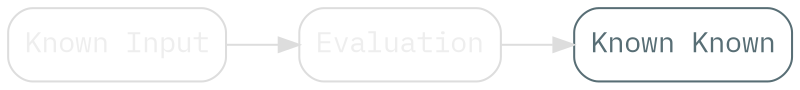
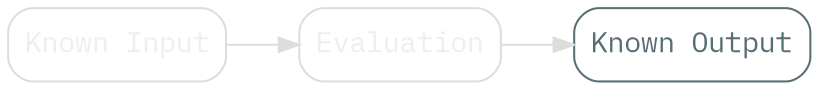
(683, 45) -> (692, 45)
